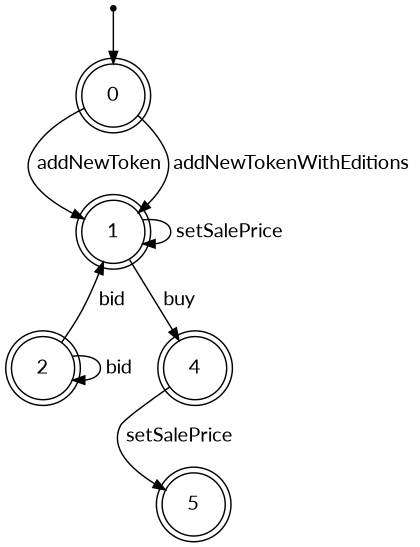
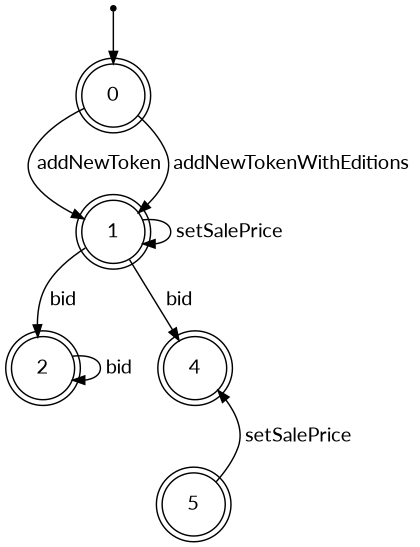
(179, 300) -> (179, 300)
(83, 309) -> (50, 280)
(119, 431) -> (239, 442)
